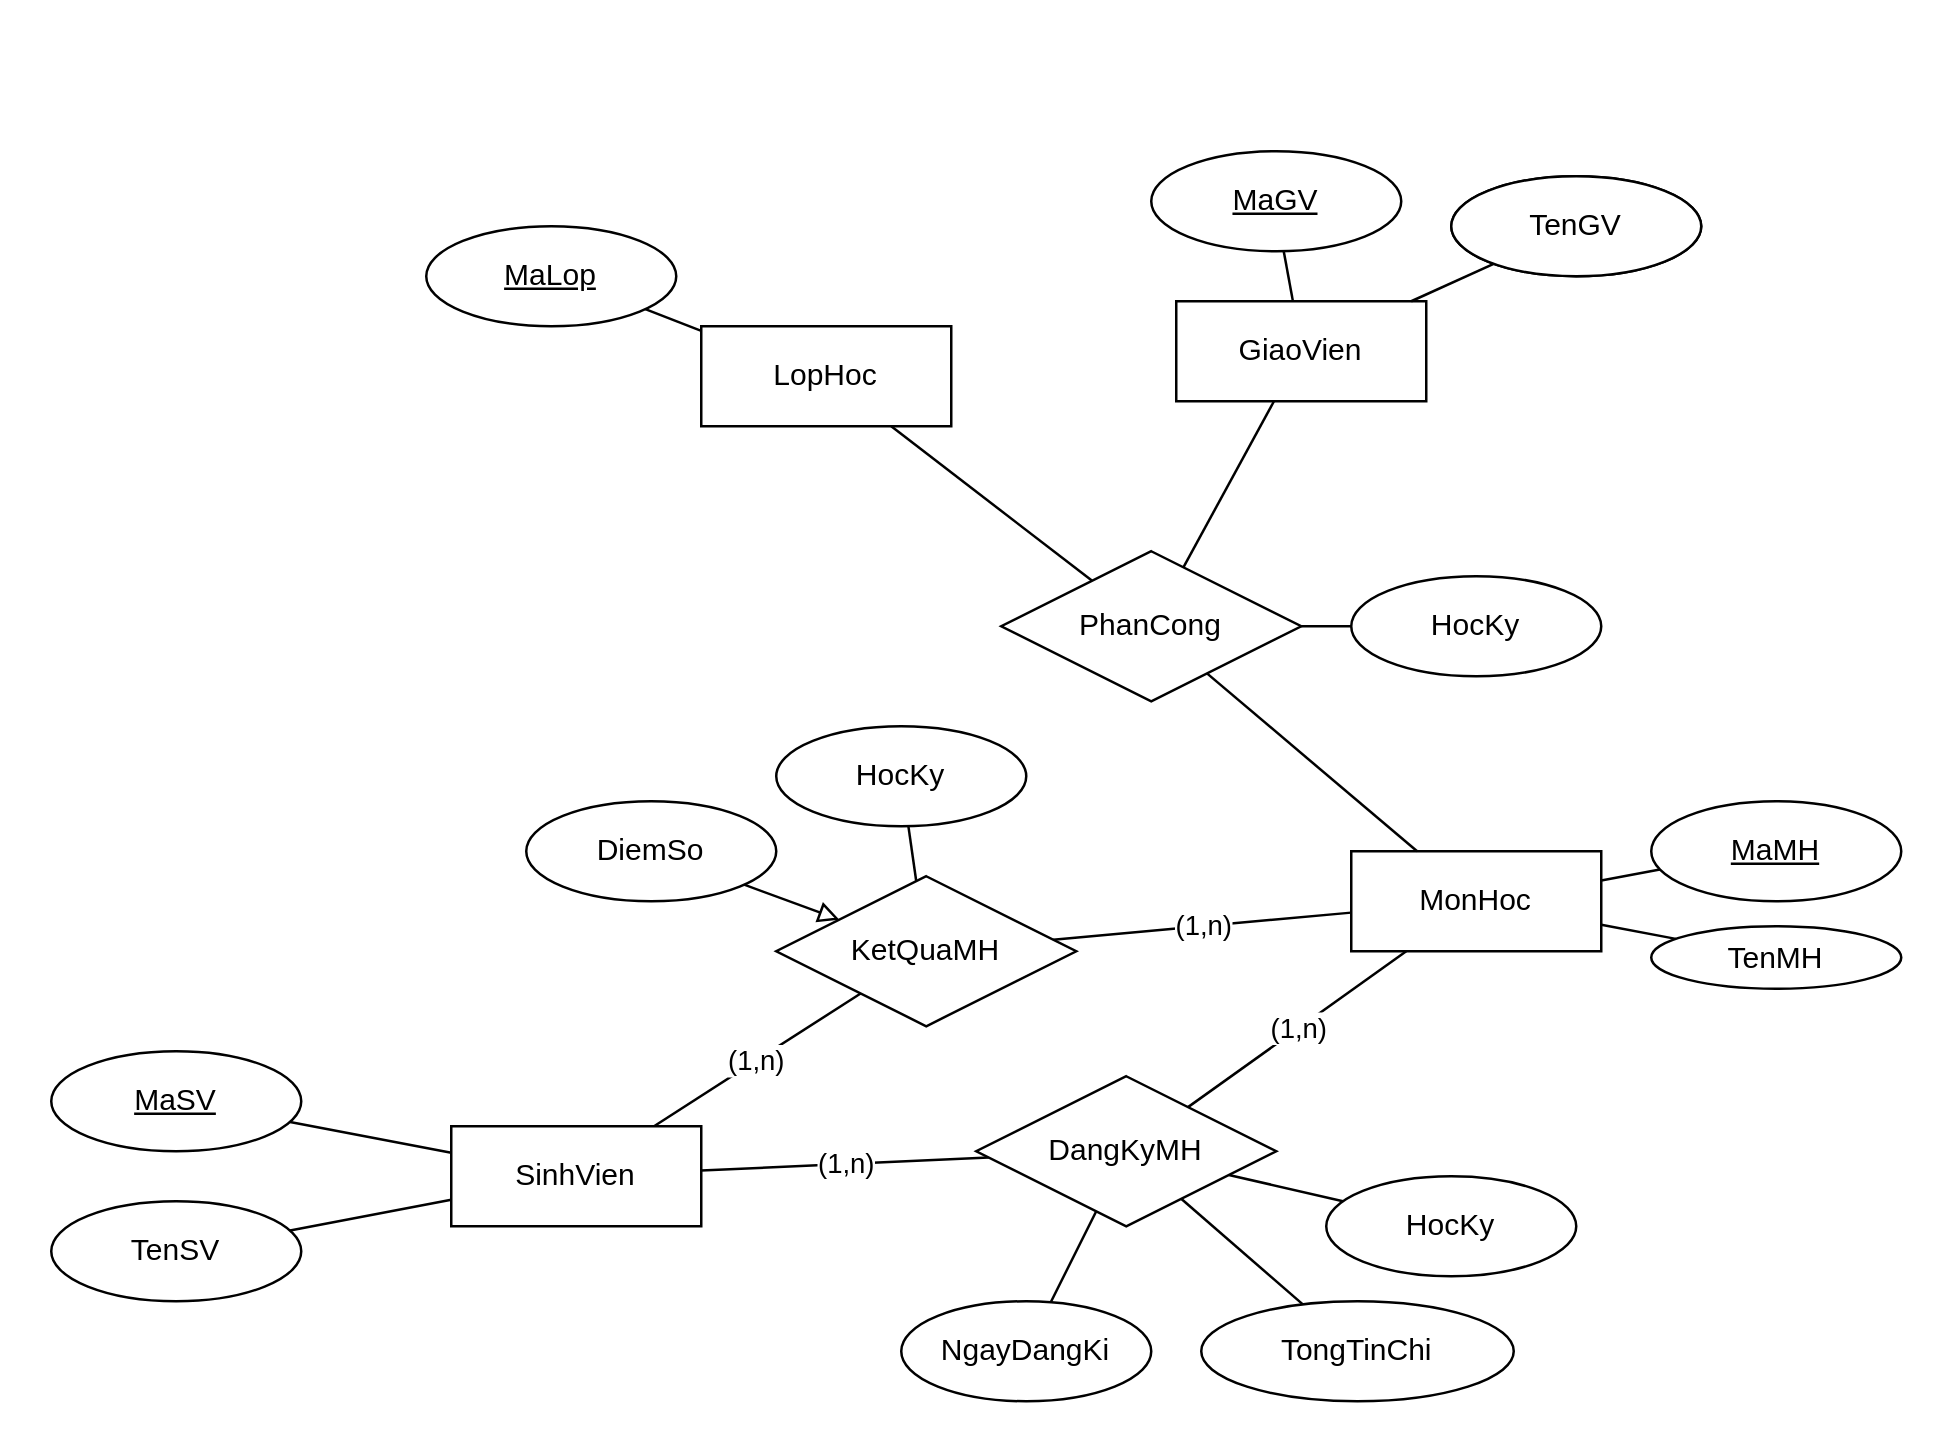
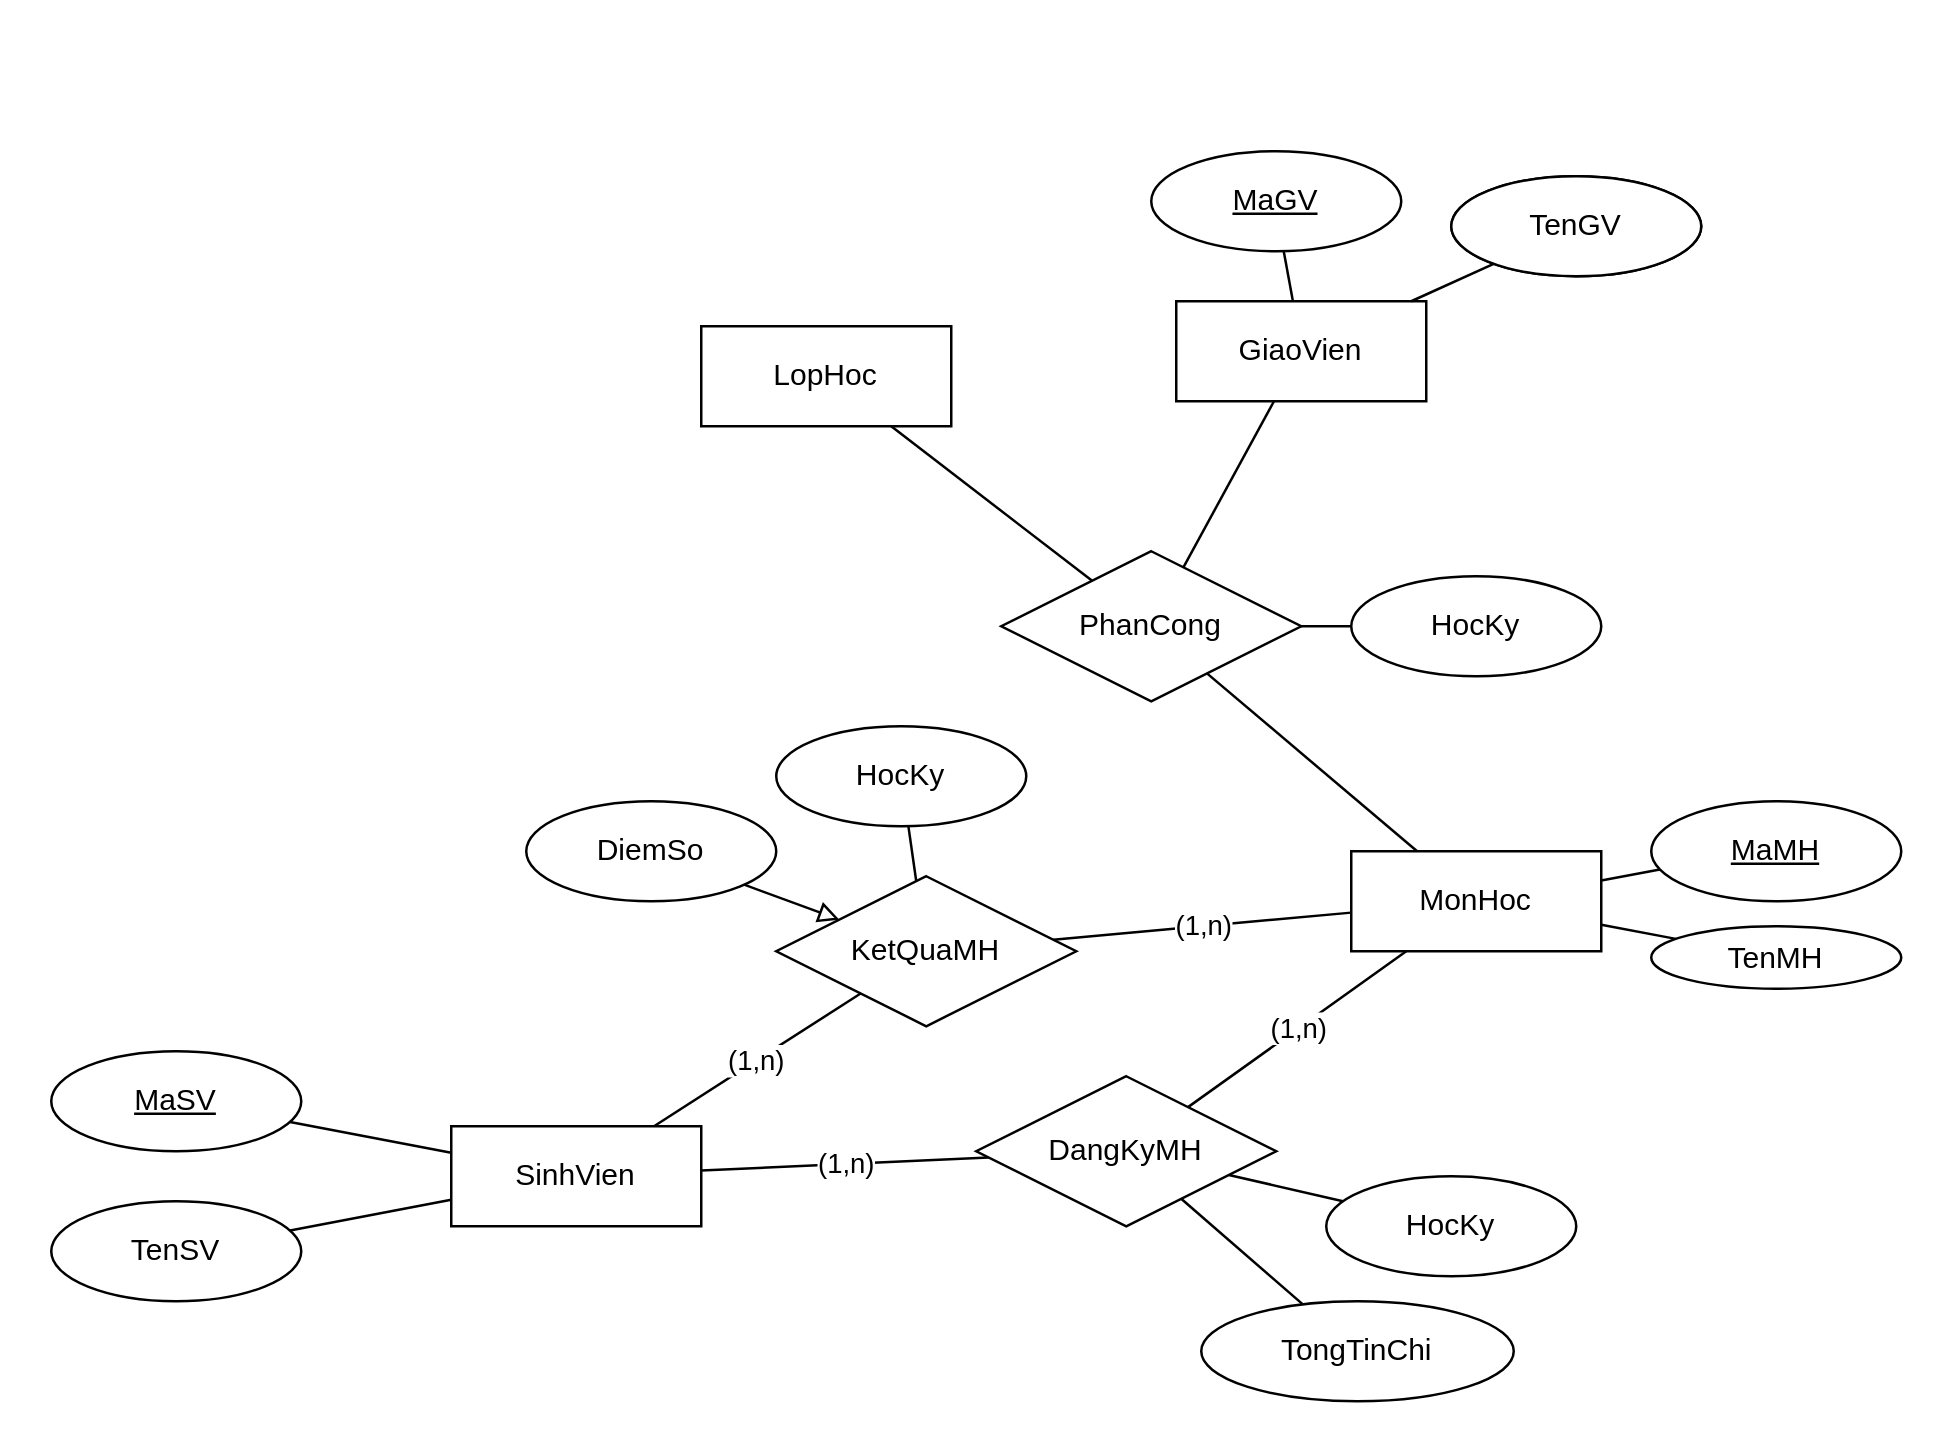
(551, 276) -> none
(673, 320) -> none
(1073, 1257) -> none
(1026, 1351) -> none
